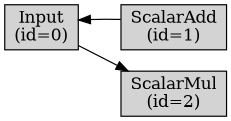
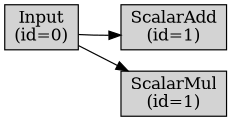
(106, 19) -> (94, 35)
(174, 94) -> (174, 94)
